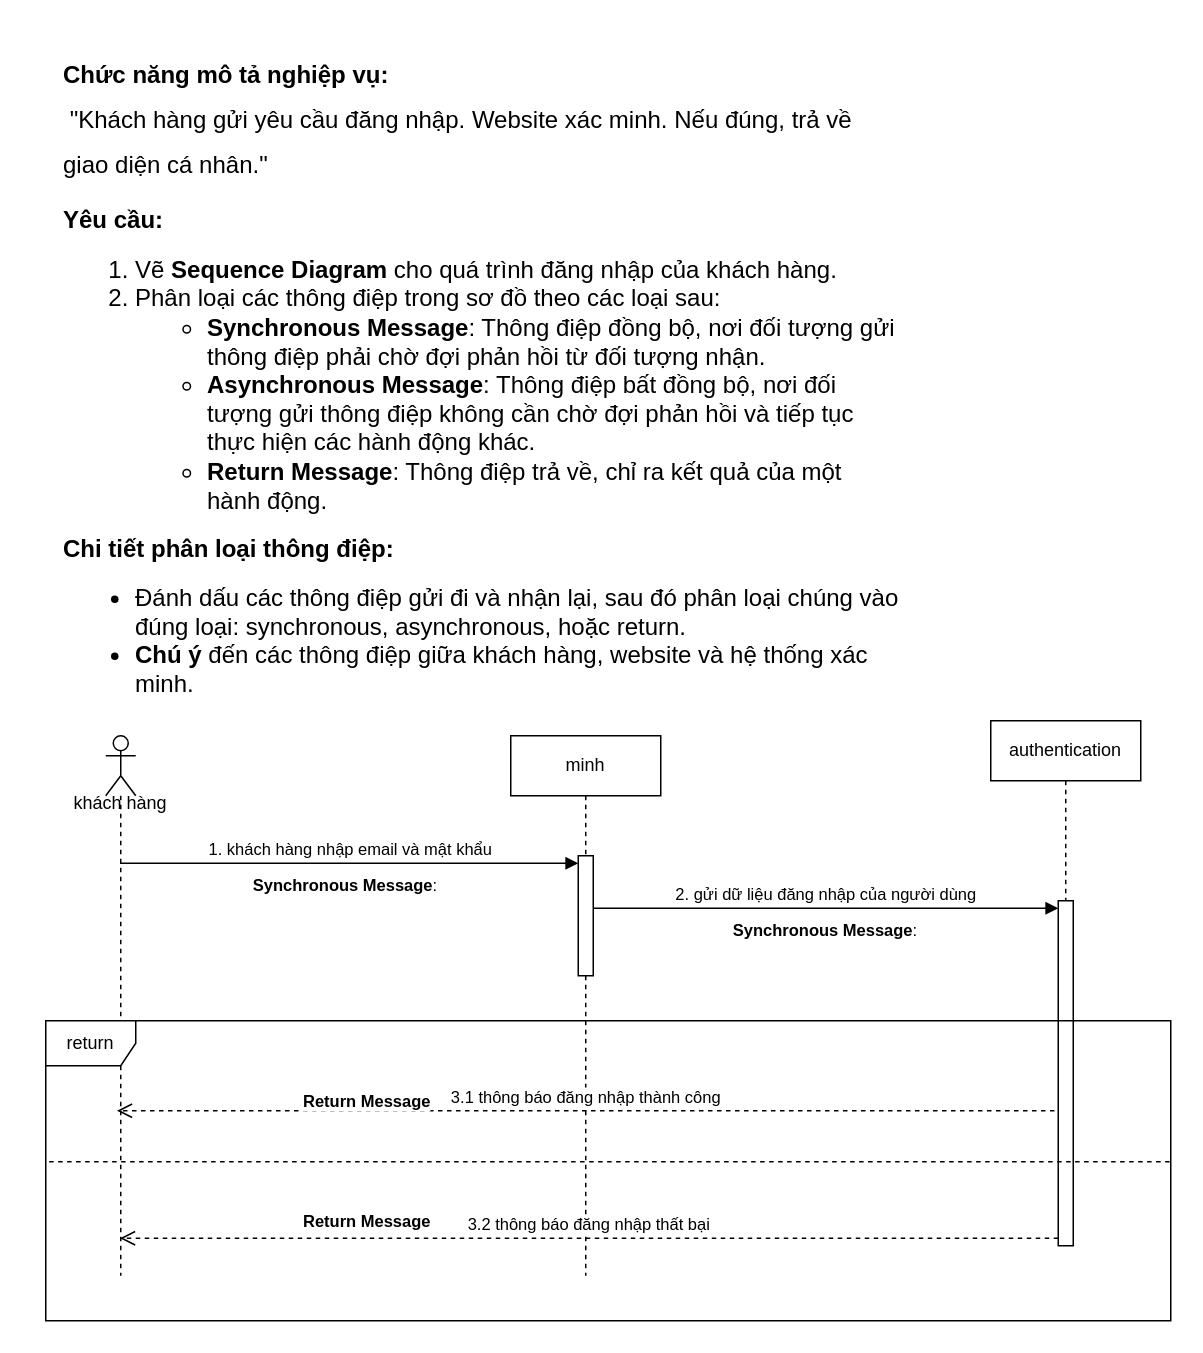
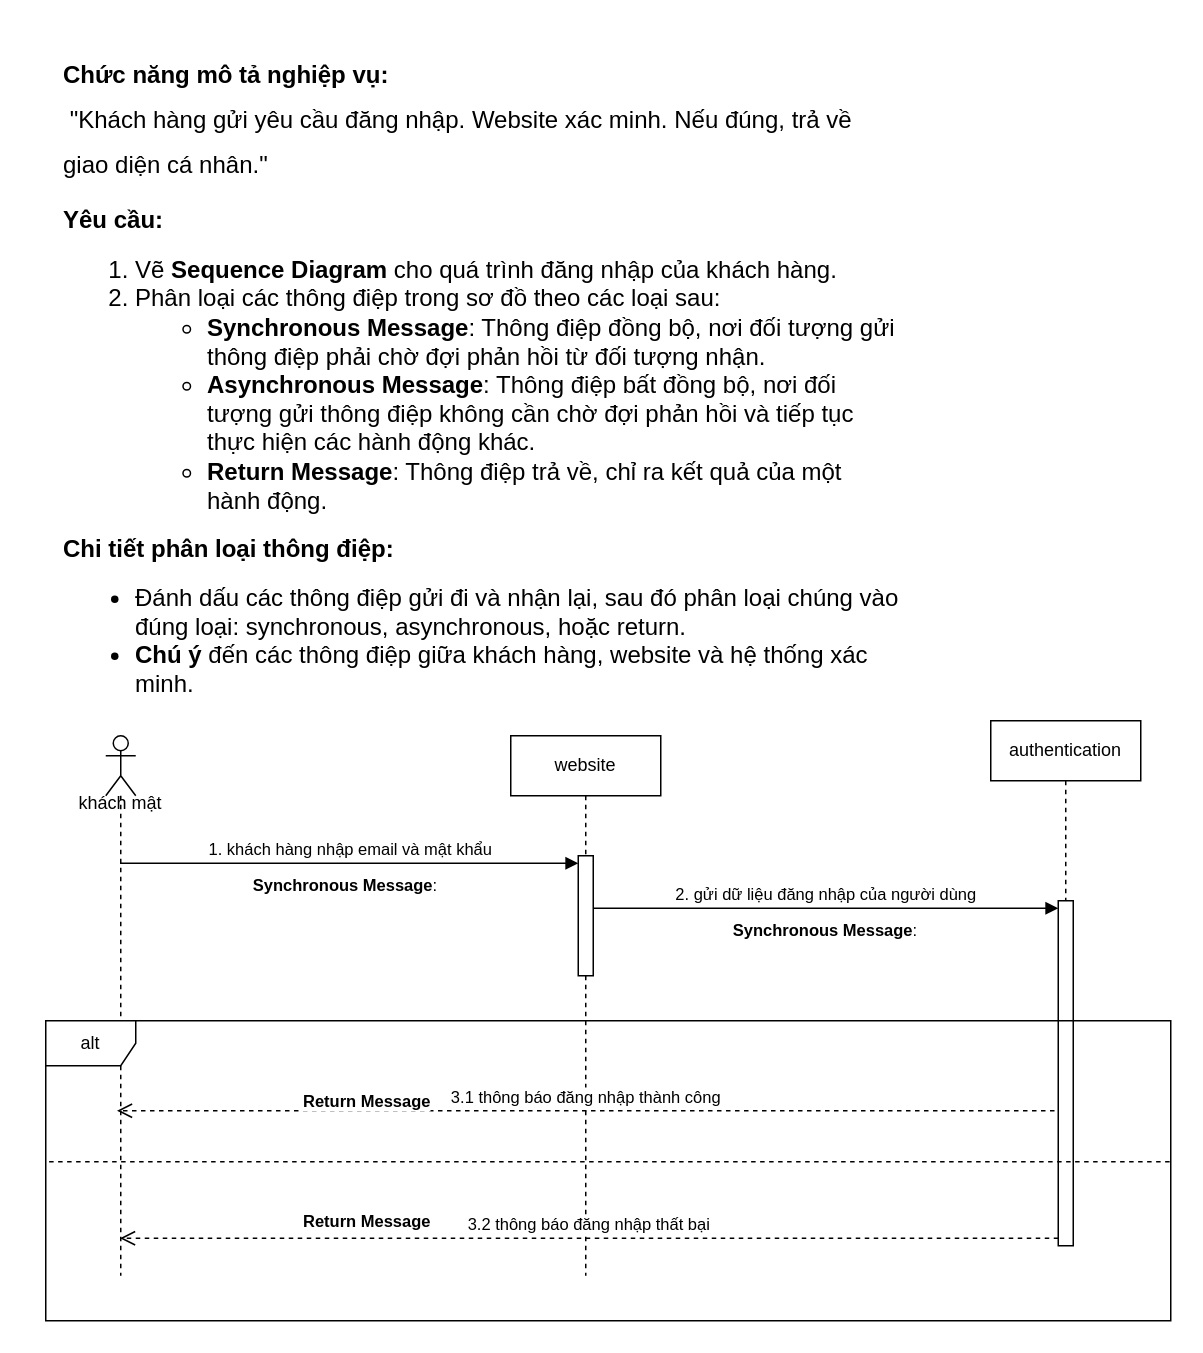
(586, 766) -> (586, 766)
(121, 803) -> (121, 803)
(91, 1043) -> (91, 1043)
